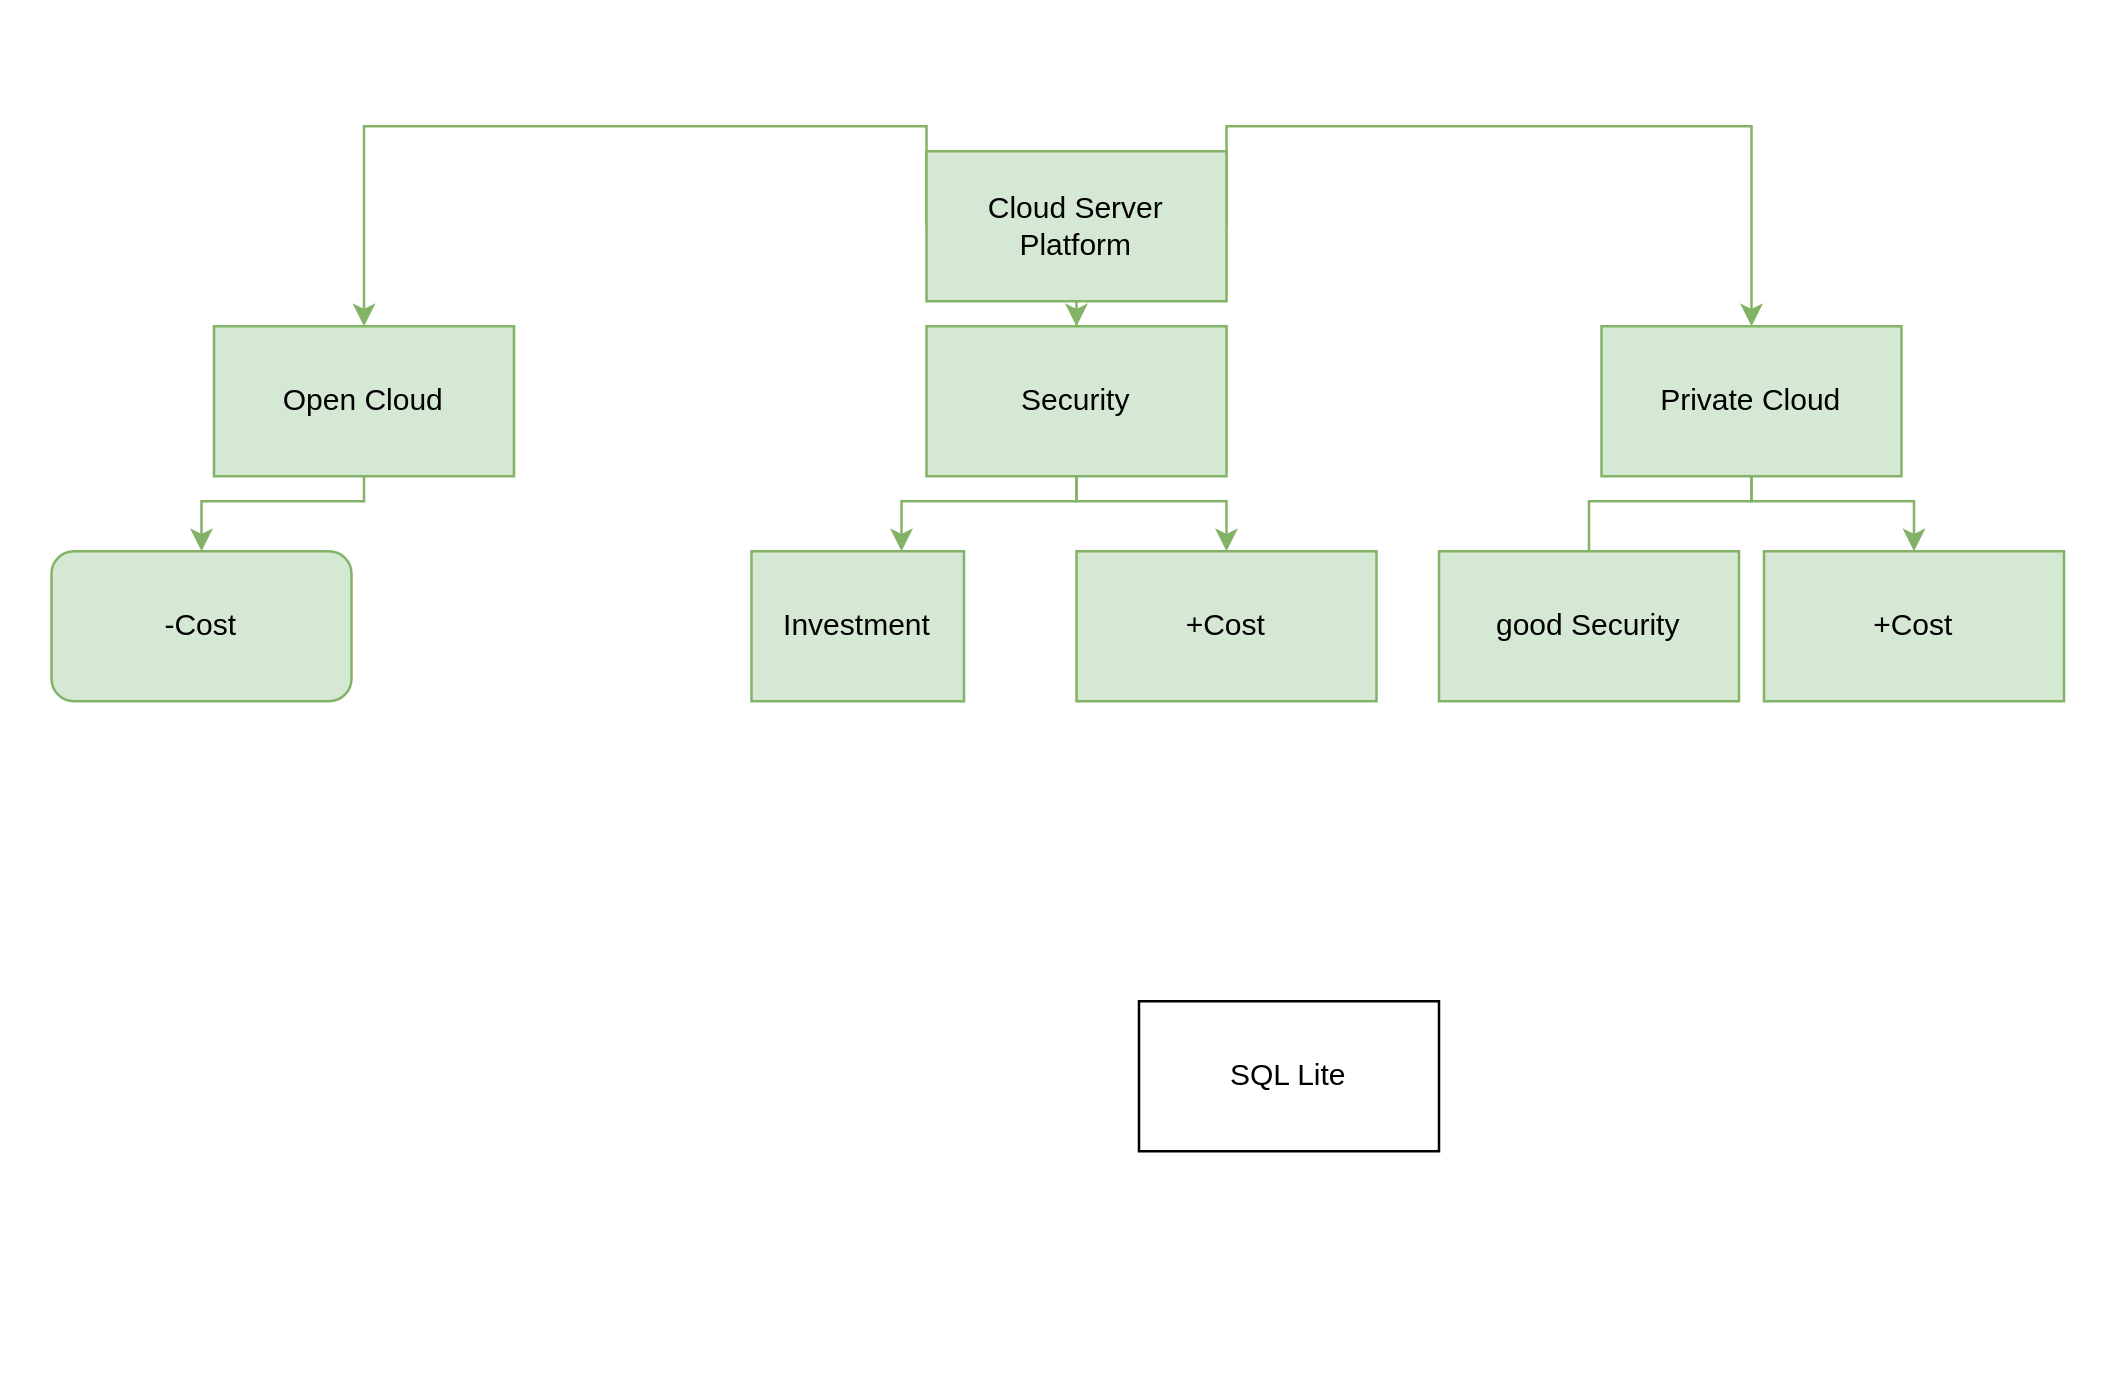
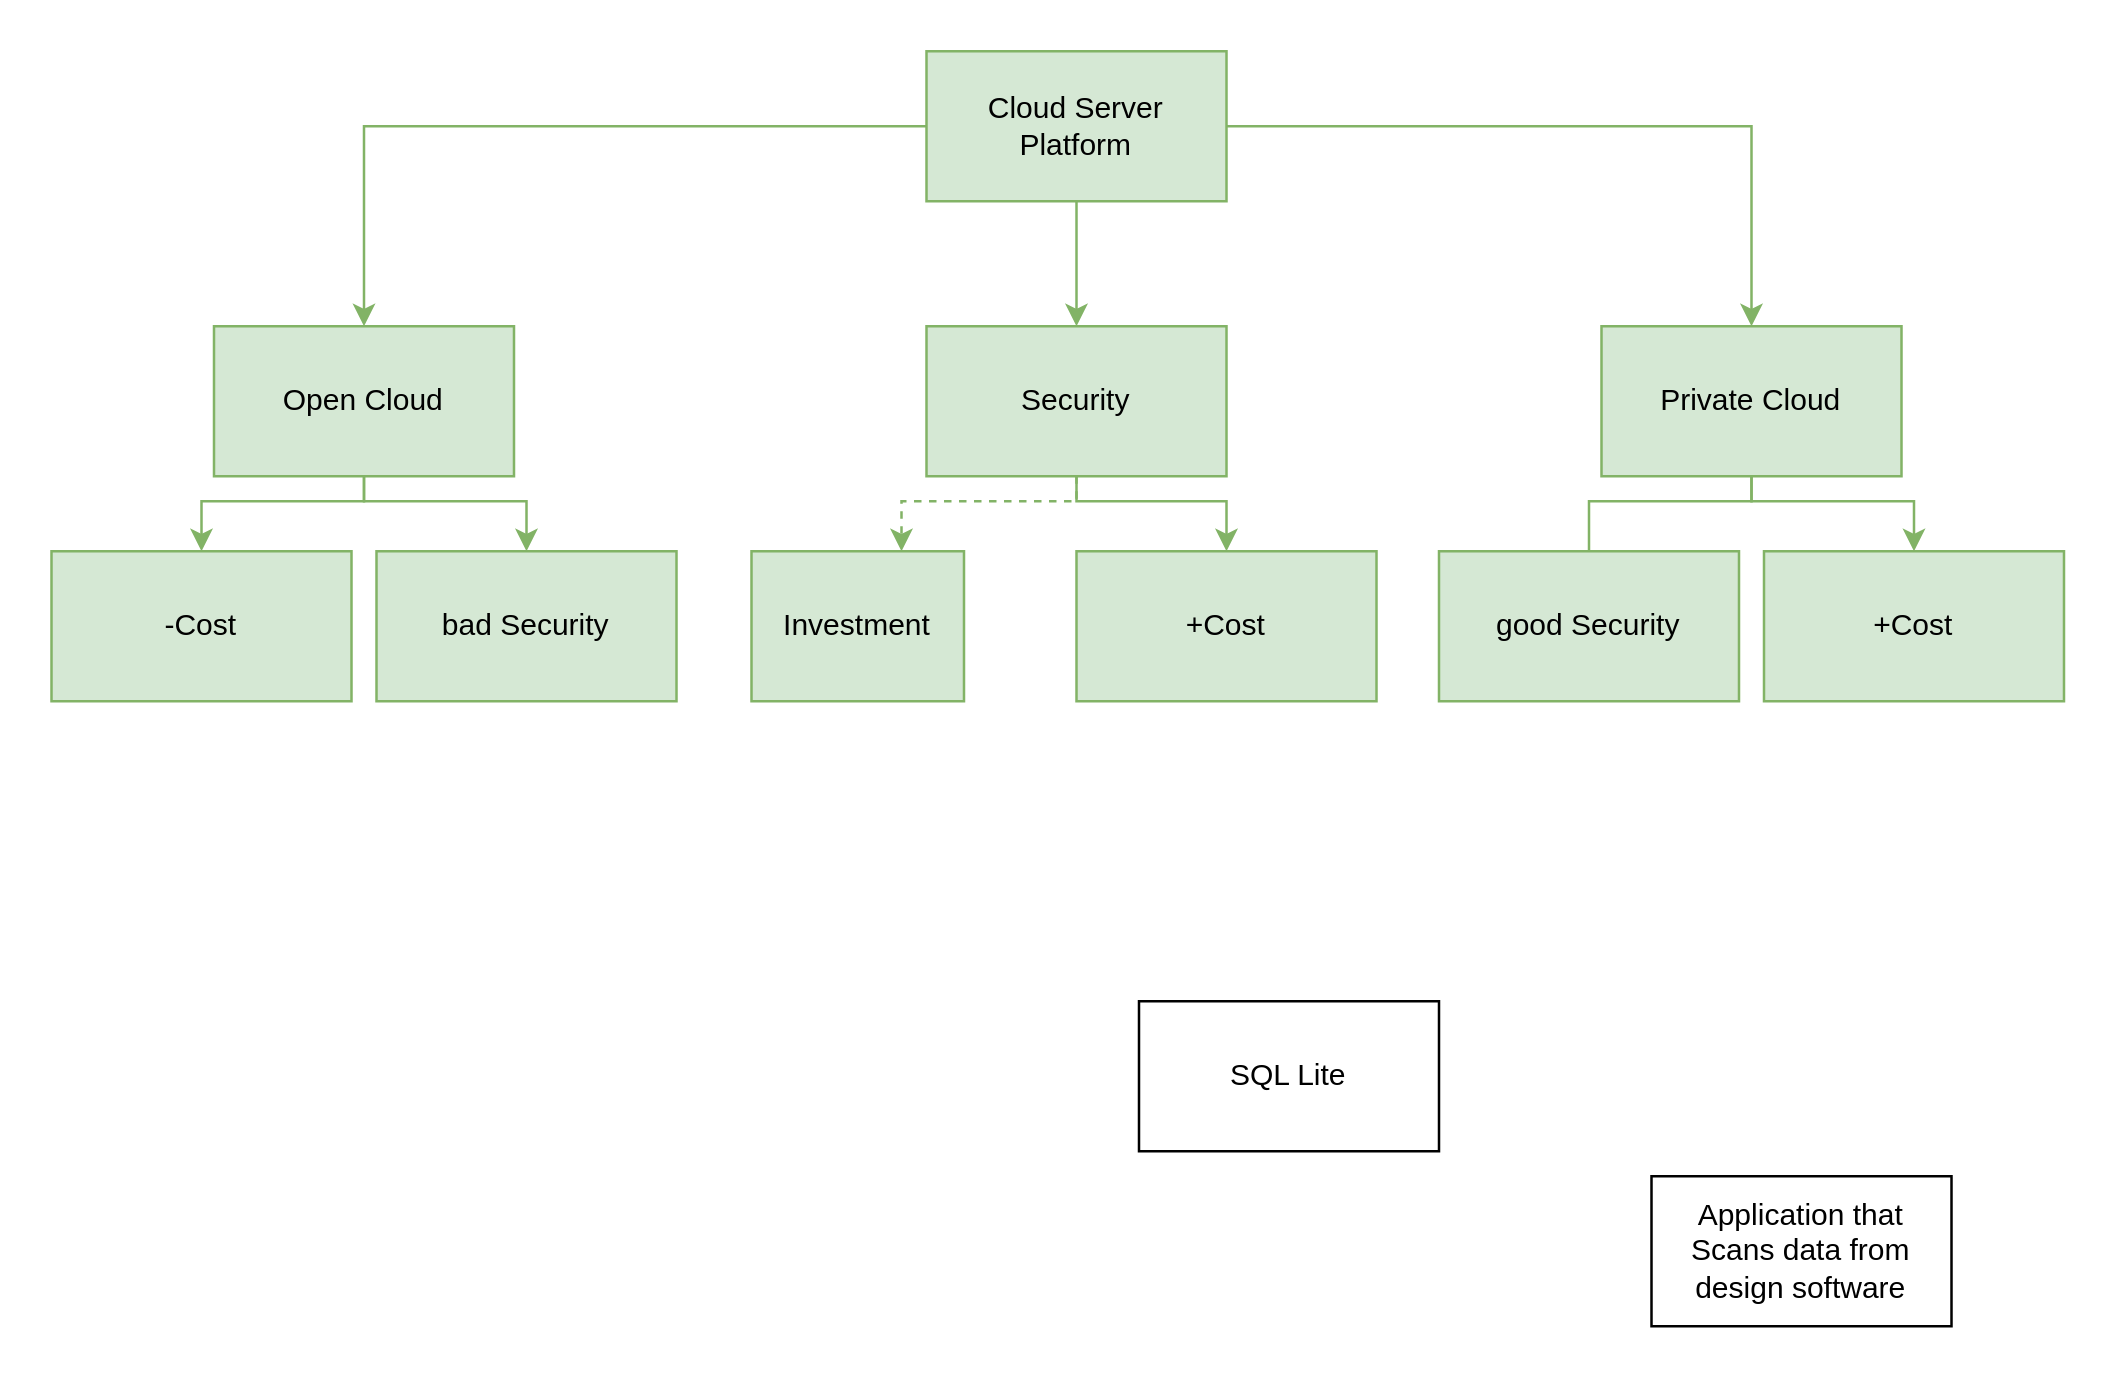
(1076, 226) -> (1076, 126)
none -> (464, 501)
(974, 501) -> (974, 501)
(201, 626) -> (201, 626)
none -> (526, 626)
none -> (1801, 1251)
